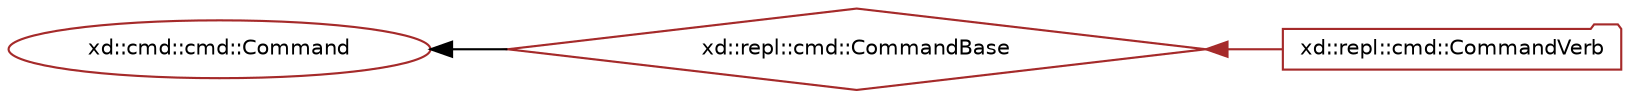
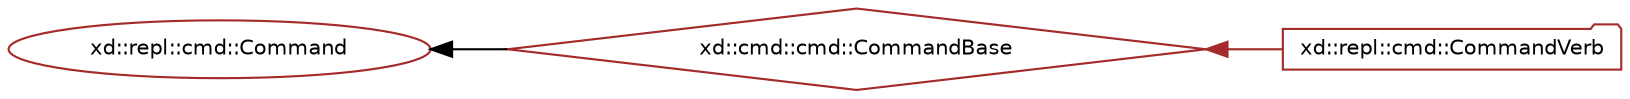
(220, 49) -> (220, 49)
(857, 49) -> (857, 49)
